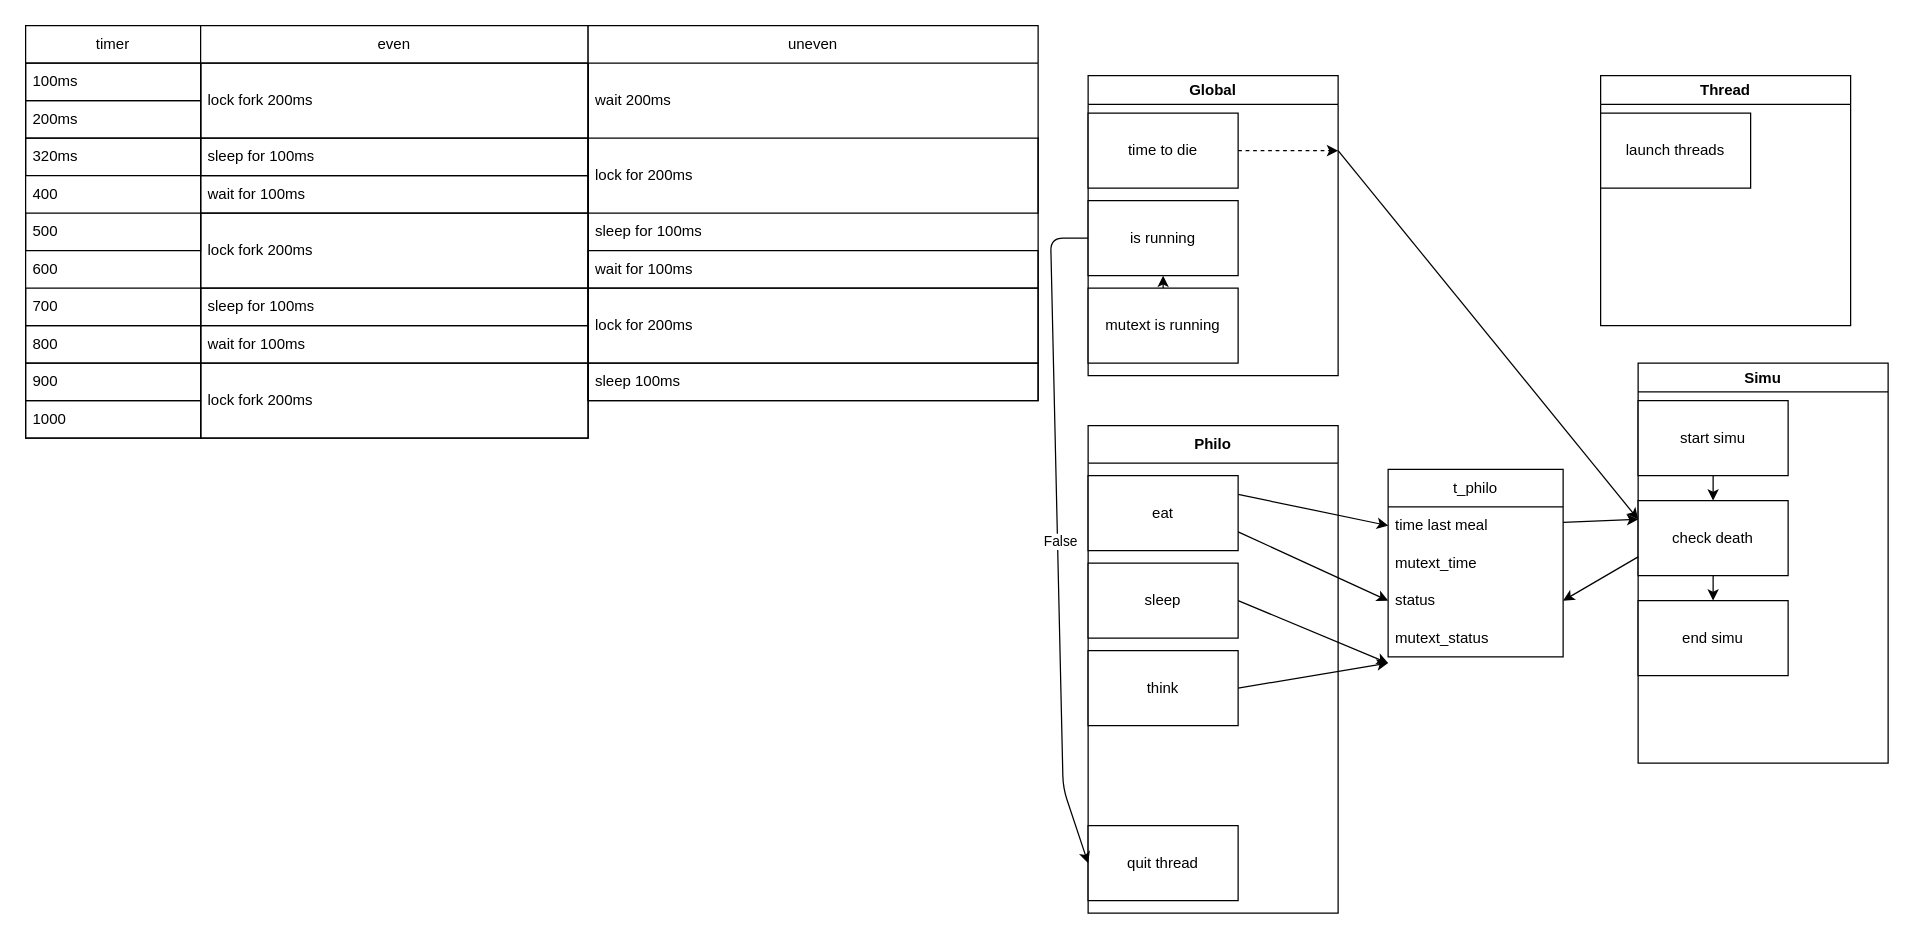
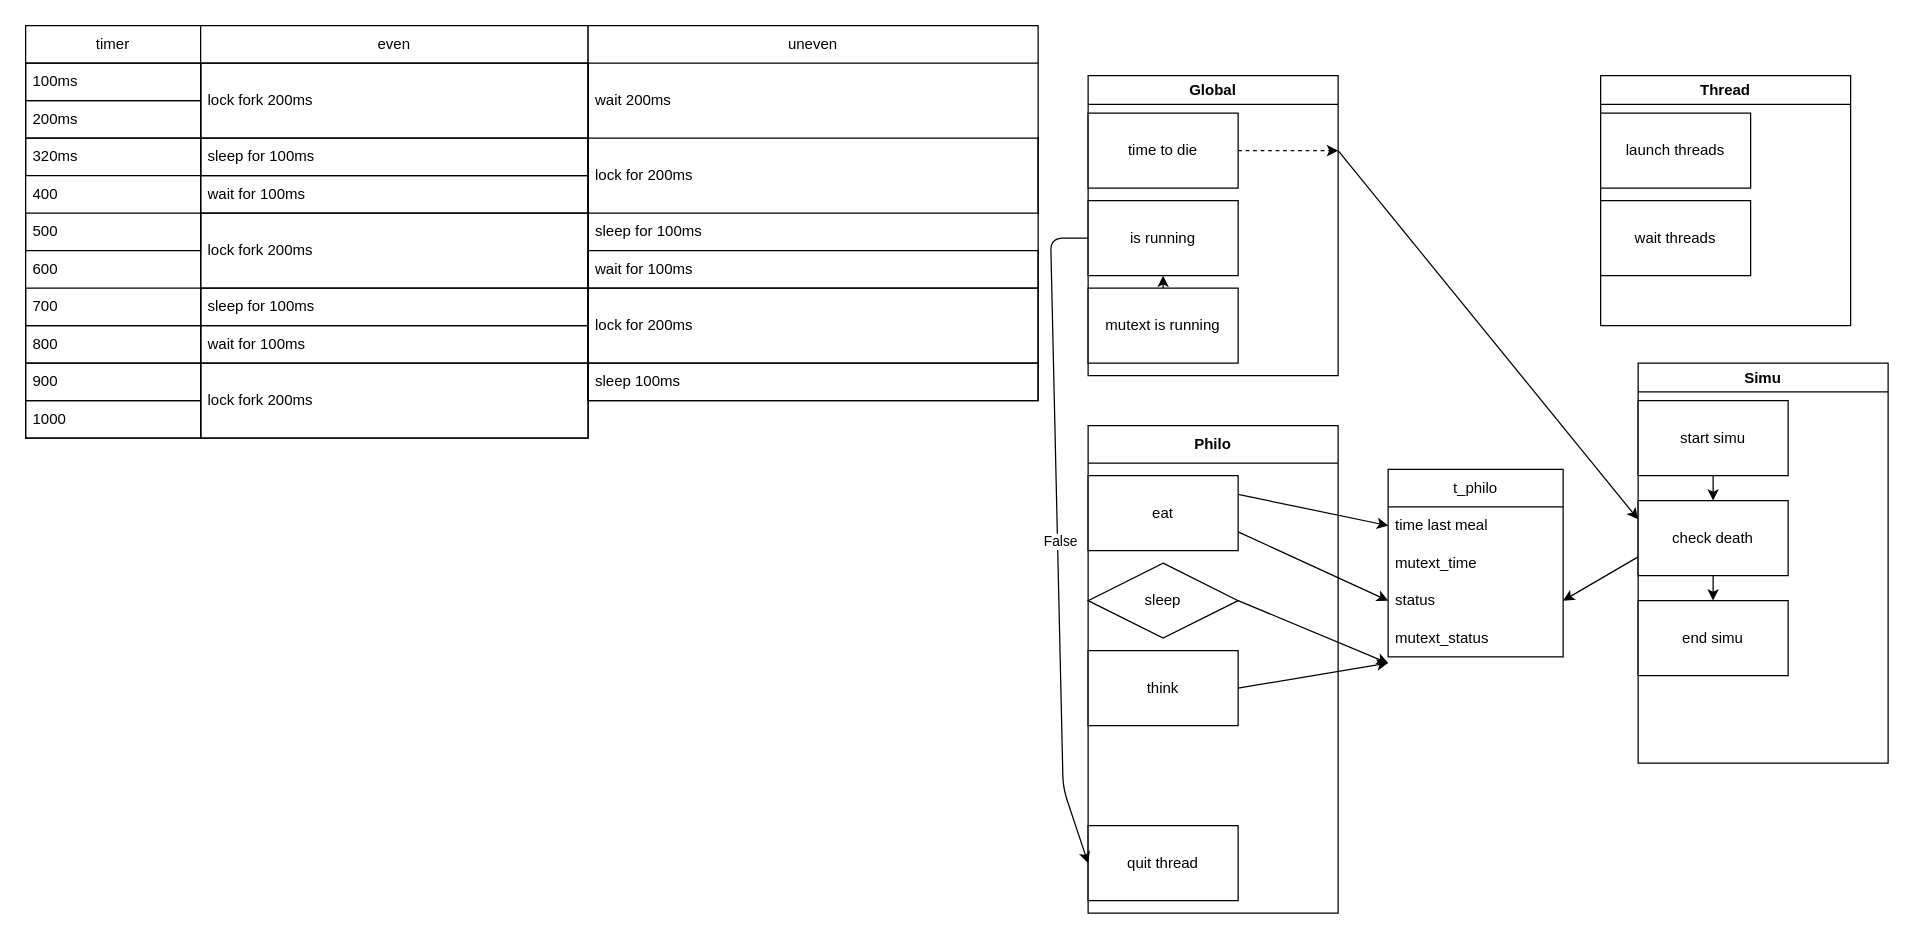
none -> (1676, 238)
(1597, 521) -> none
(1163, 601) -> (1163, 601)
